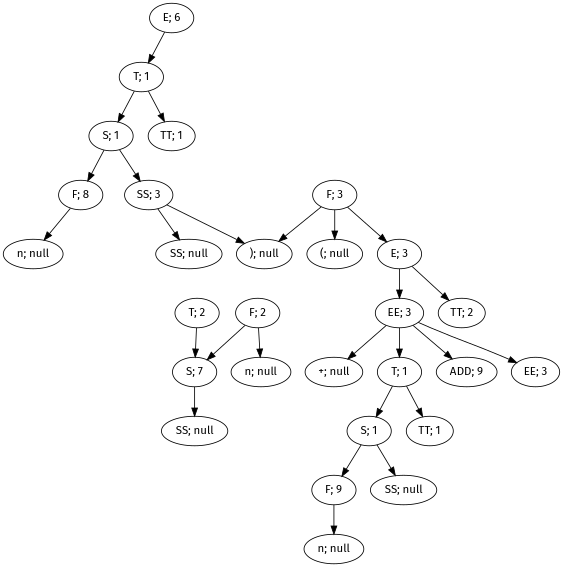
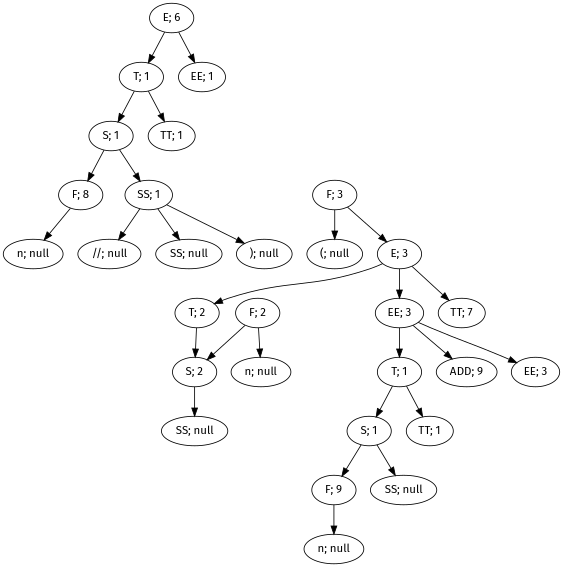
none -> (202, 77)
(149, 195) -> (149, 195)
(303, 222) -> none
none -> (109, 254)
none -> (303, 283)
(462, 313) -> (462, 313)
(195, 372) -> (195, 372)
(334, 372) -> none
